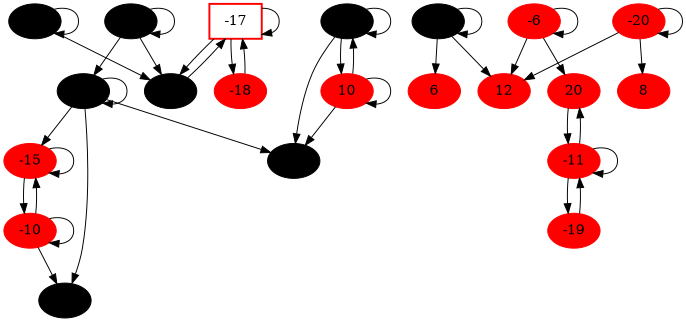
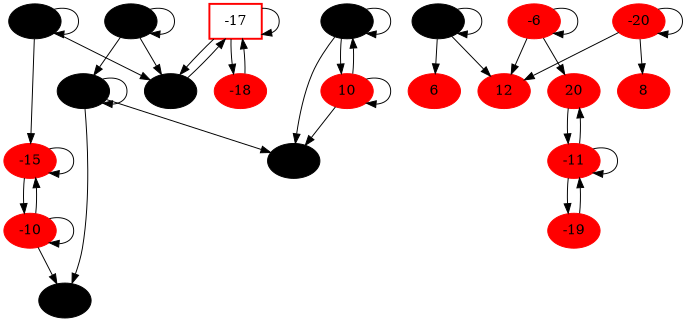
(60, 122) -> (33, 86)
